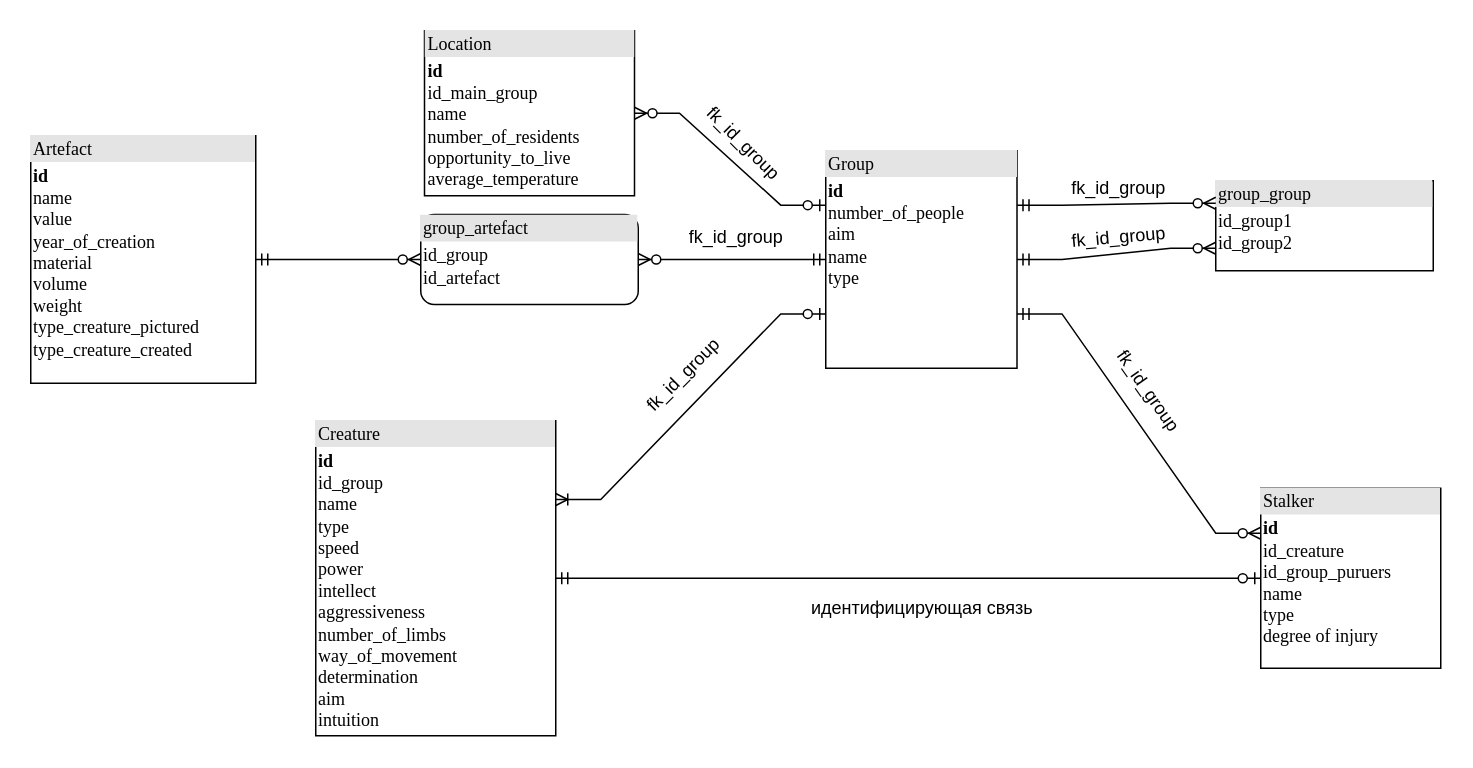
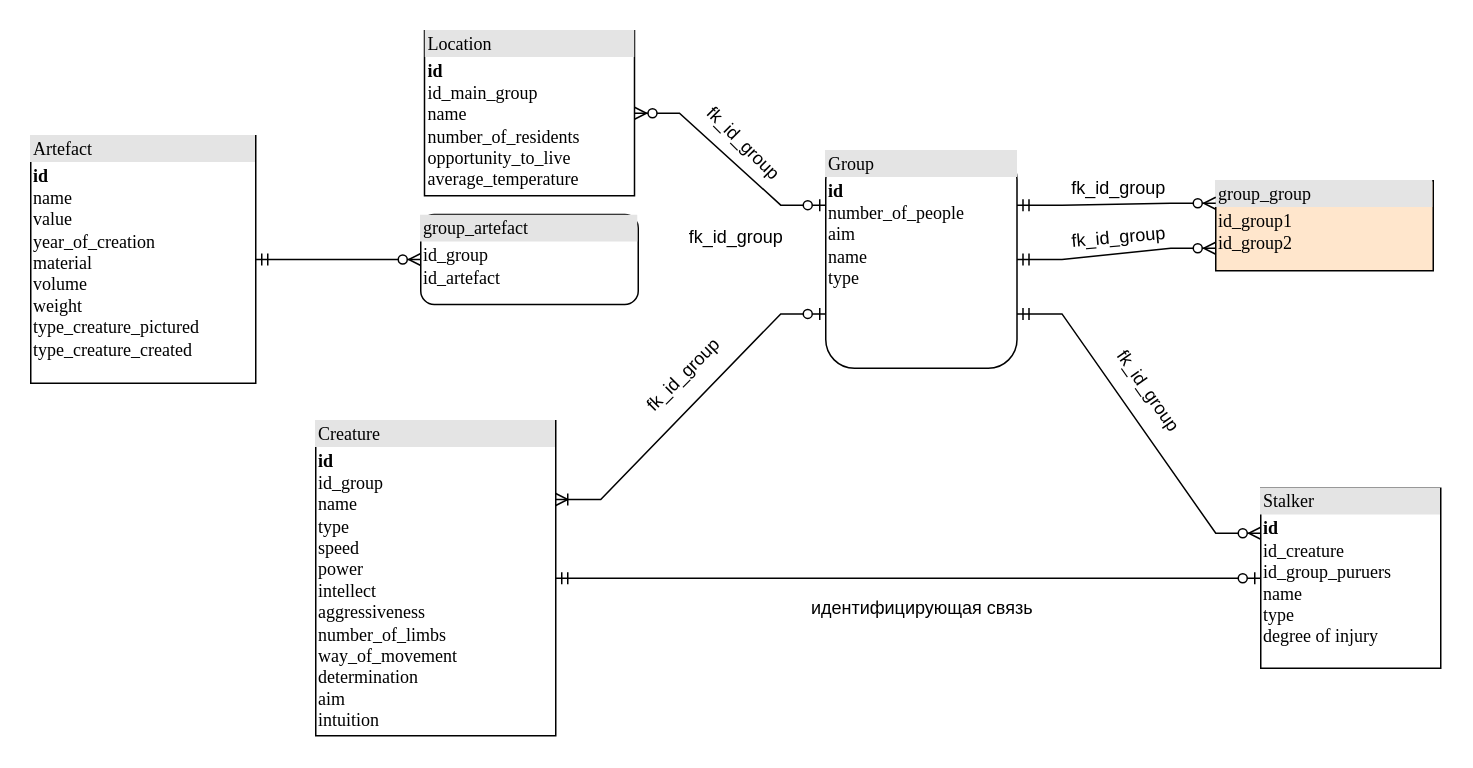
(1325, 226) -> (1325, 226)
(733, 260) -> none
(921, 260) -> (921, 260)
